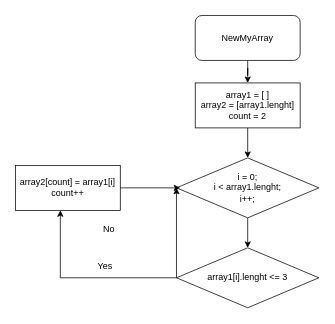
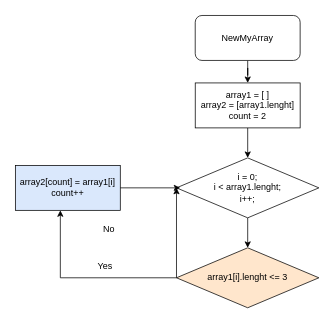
(68, 188) -> (68, 188)
(248, 278) -> (248, 278)
